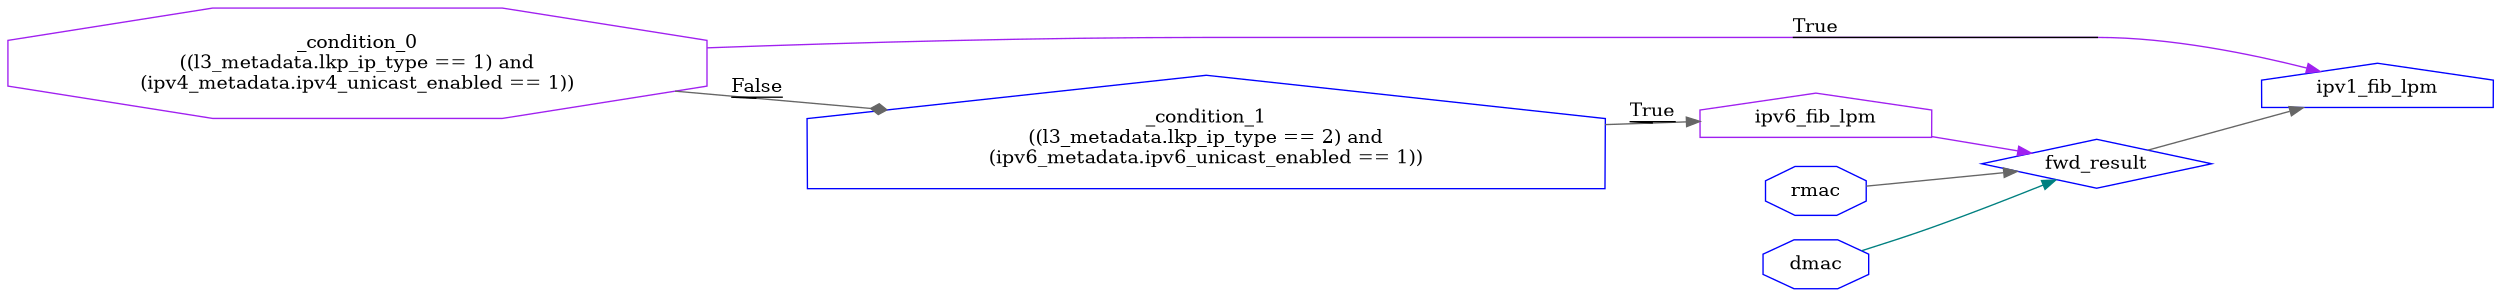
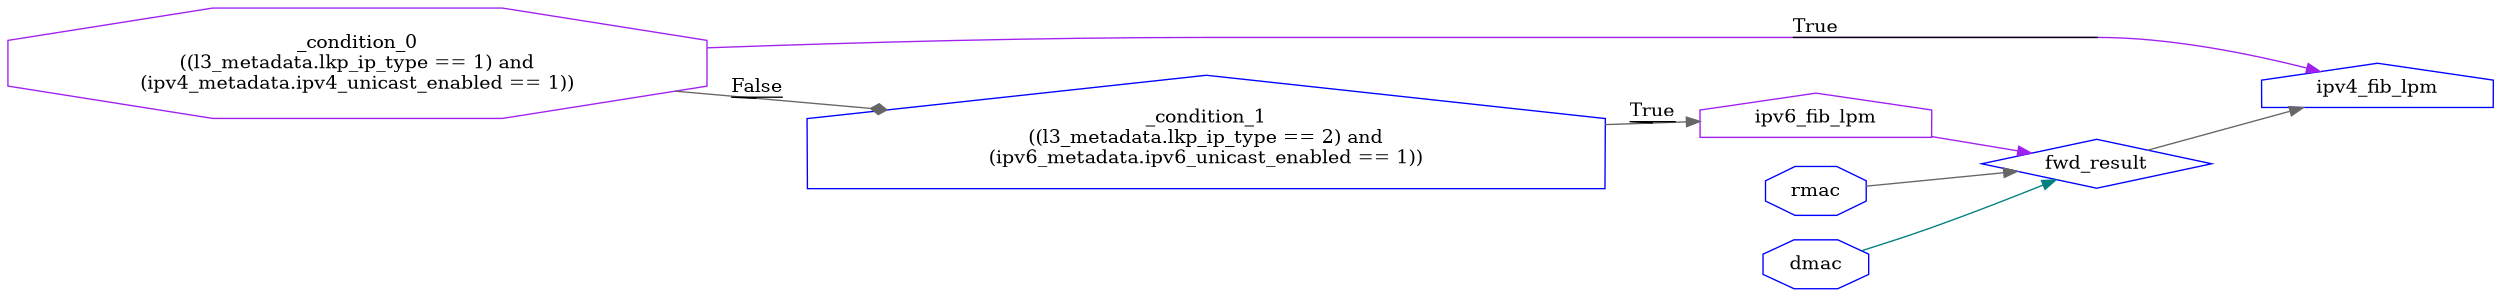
(2377, 88) -> (2377, 88)
